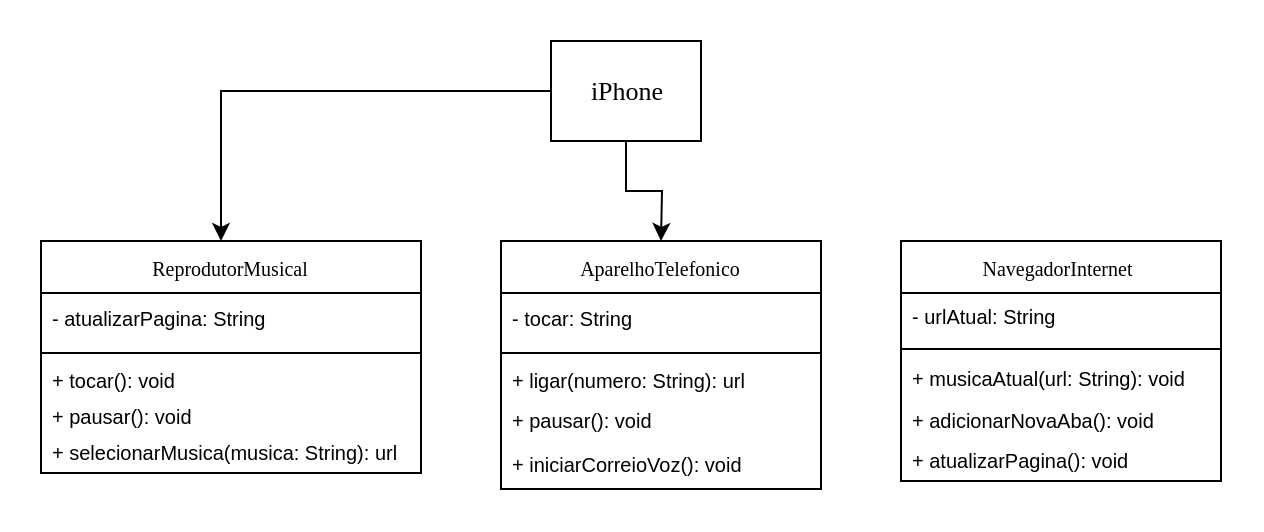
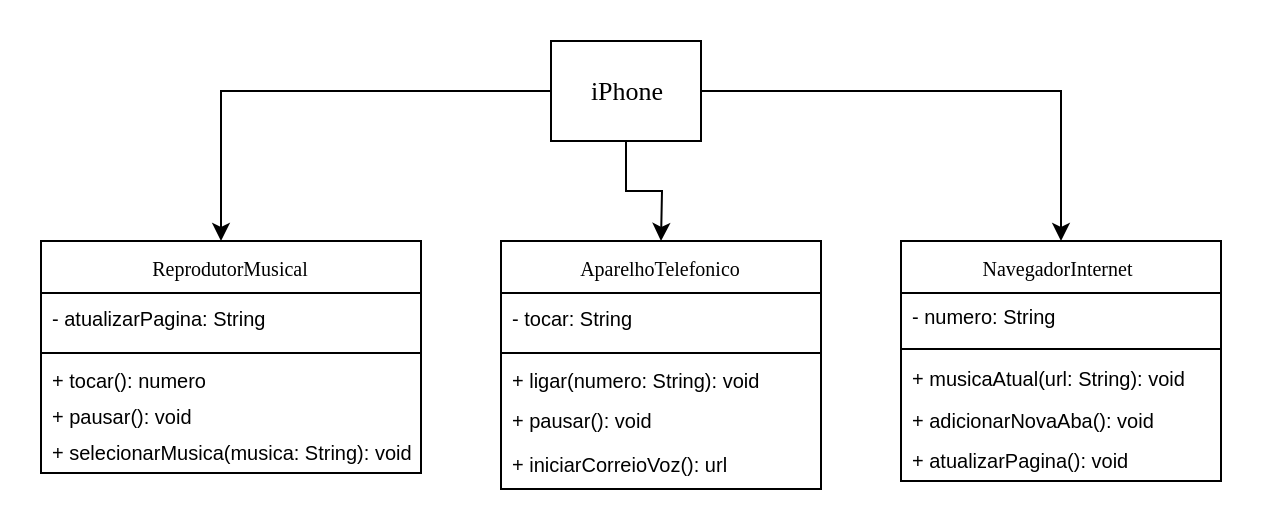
none -> (949, 91)
(998, 317) -> (992, 317)
(127, 381) -> (140, 381)
(646, 381) -> (652, 381)
(233, 453) -> (233, 453)
(643, 465) -> (638, 465)
